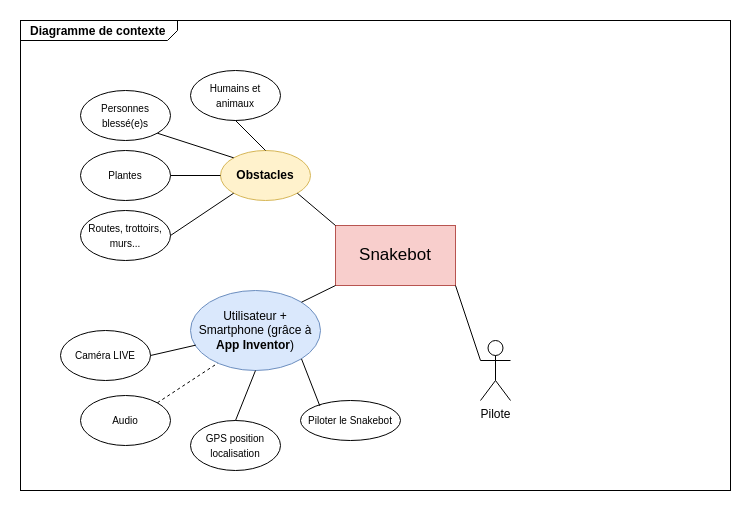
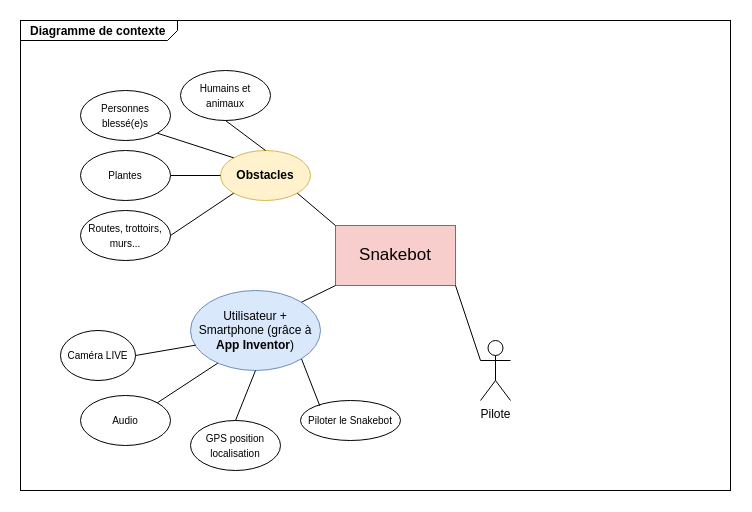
(236, 96) -> (226, 96)
(106, 356) -> (98, 356)
(188, 383) -> (188, 383)
